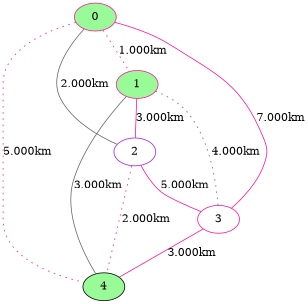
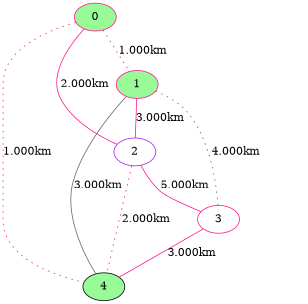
(234, 90) -> none
(60, 97) -> (60, 97)
(28, 152) -> (28, 152)
